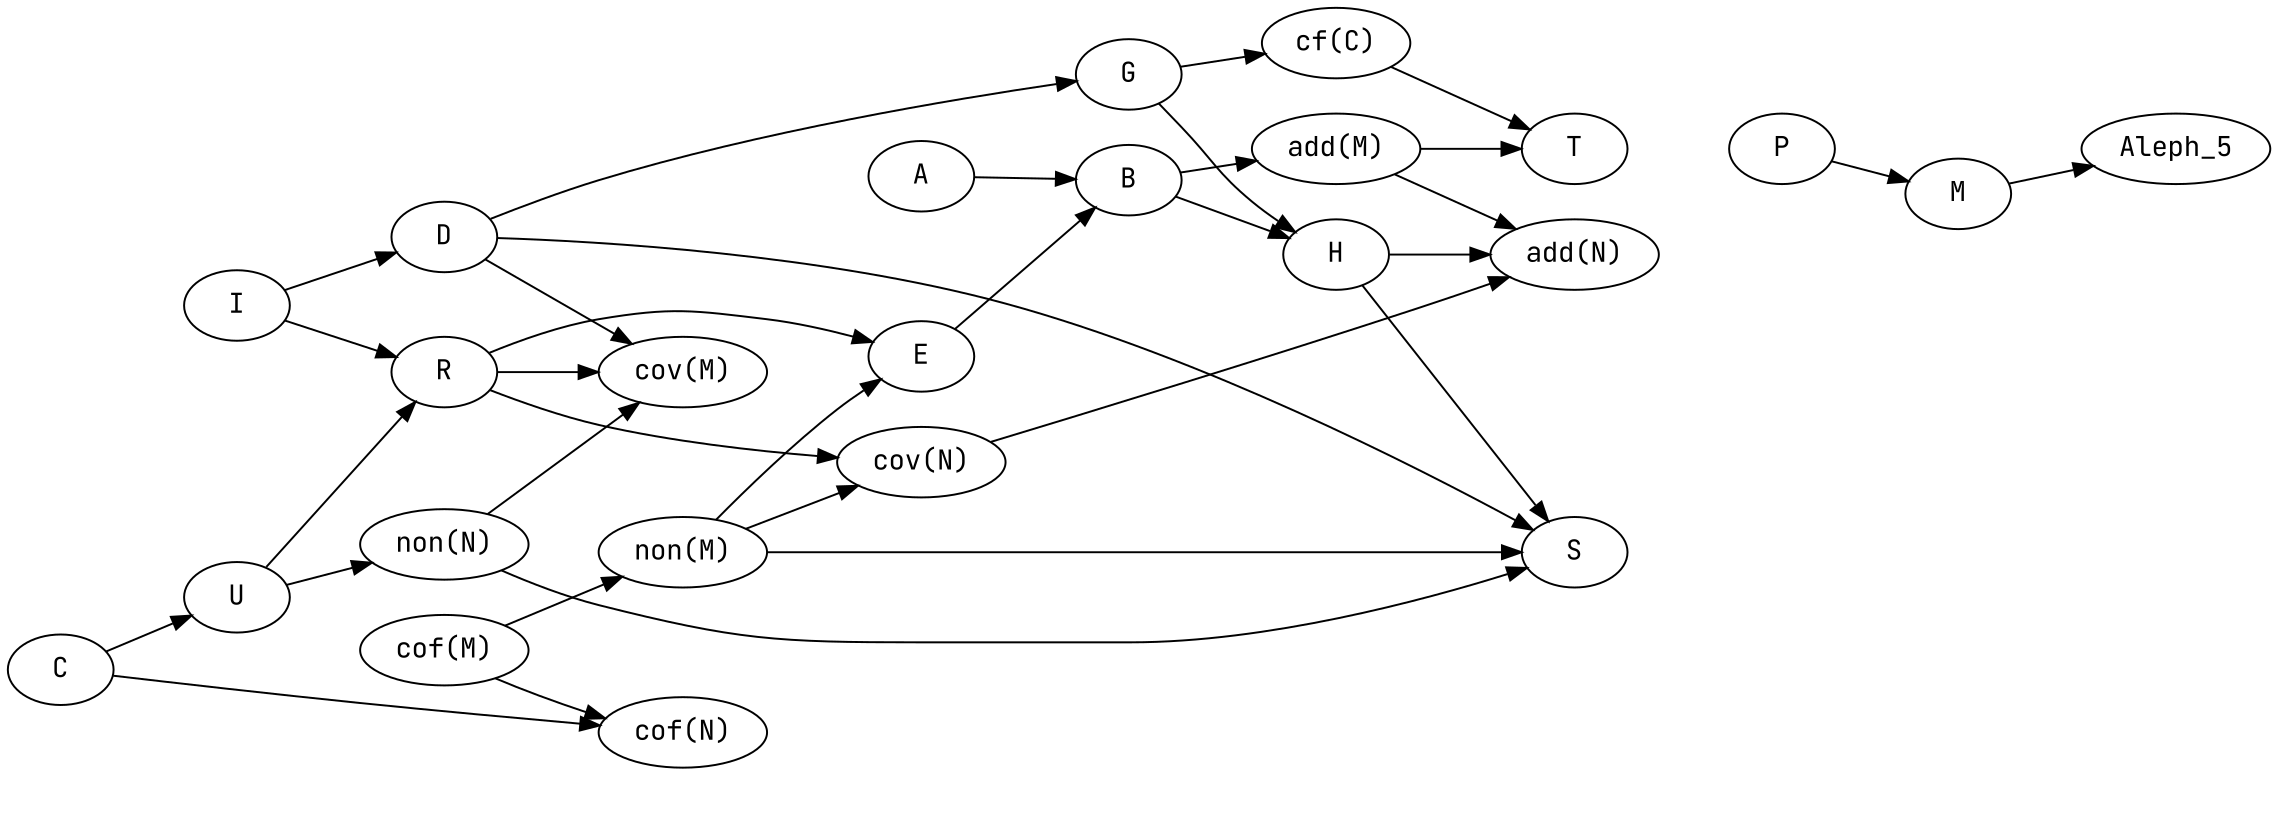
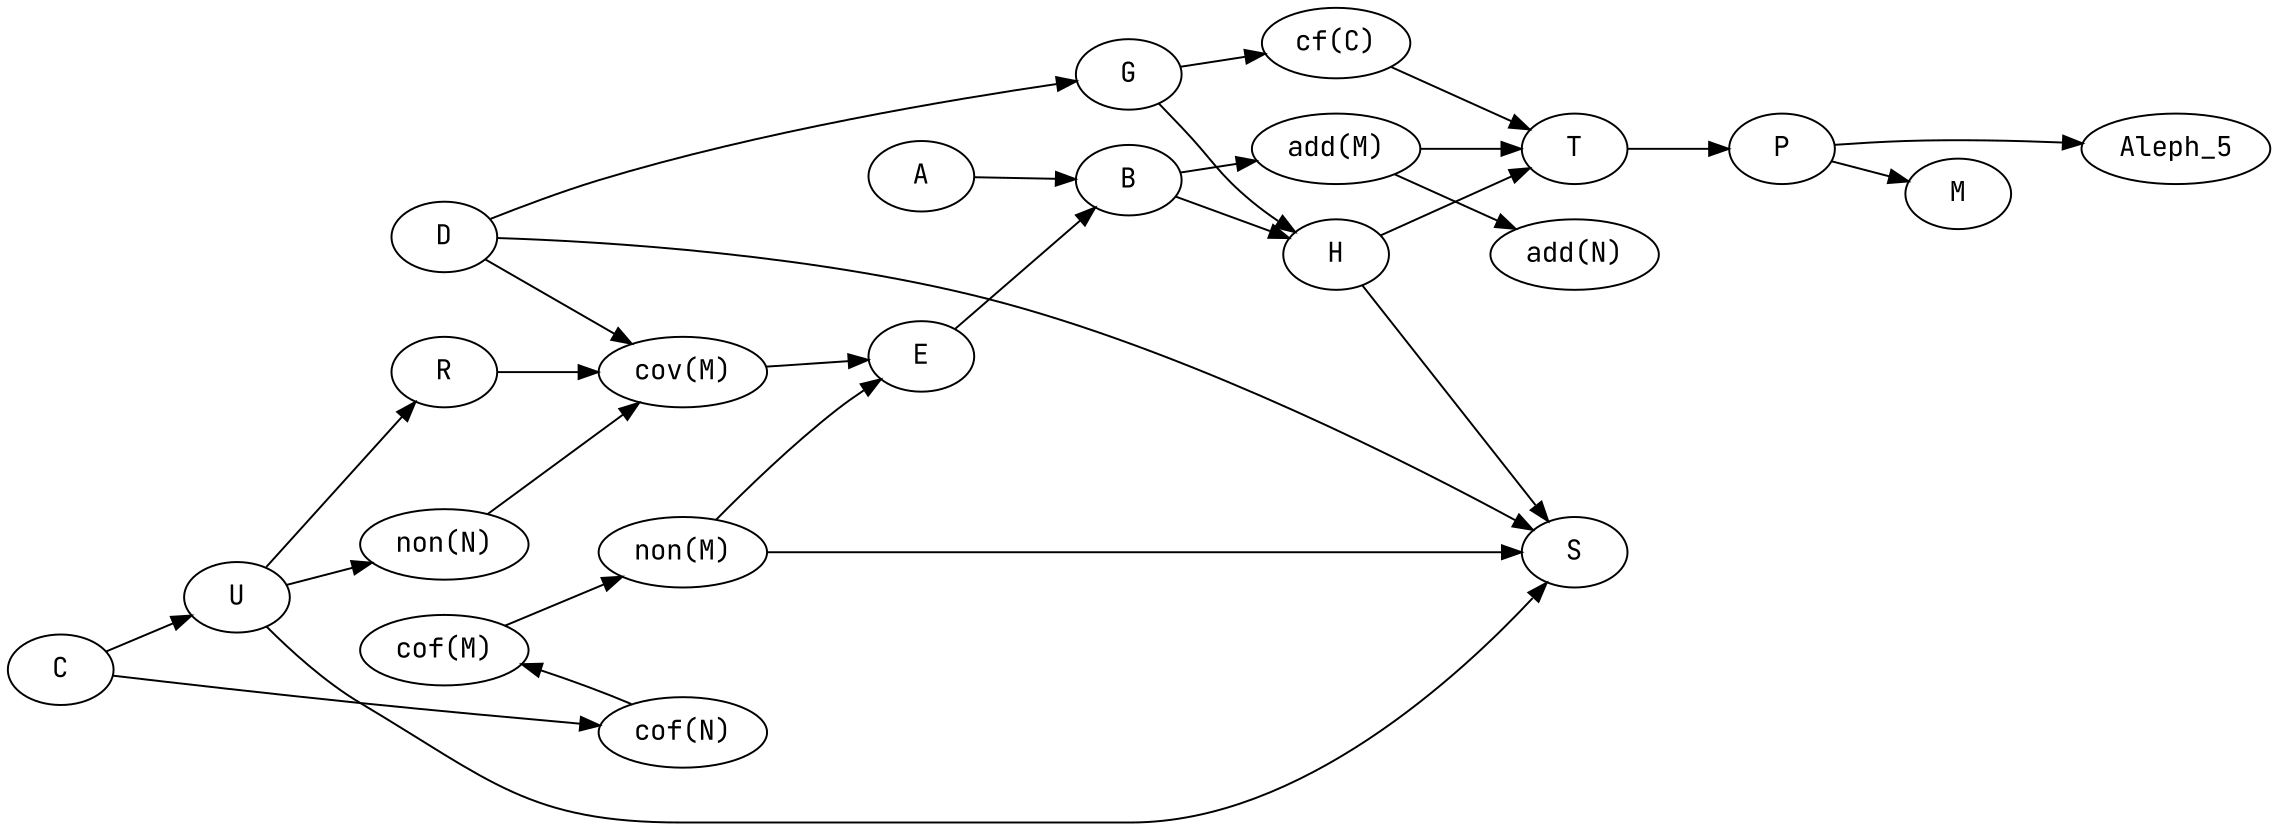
none -> (1668, 149)
(2041, 177) -> (1949, 140)
(1430, 255) -> (1440, 209)
(237, 306) -> none
(669, 311) -> (807, 364)
(921, 462) -> none
(1004, 642) -> (907, 822)
(540, 696) -> (586, 686)
